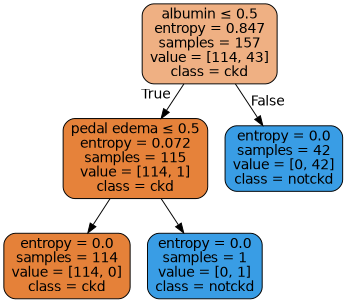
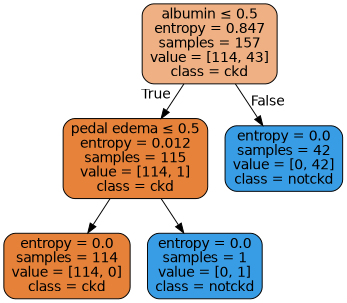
(135, 144) -> (135, 144)
